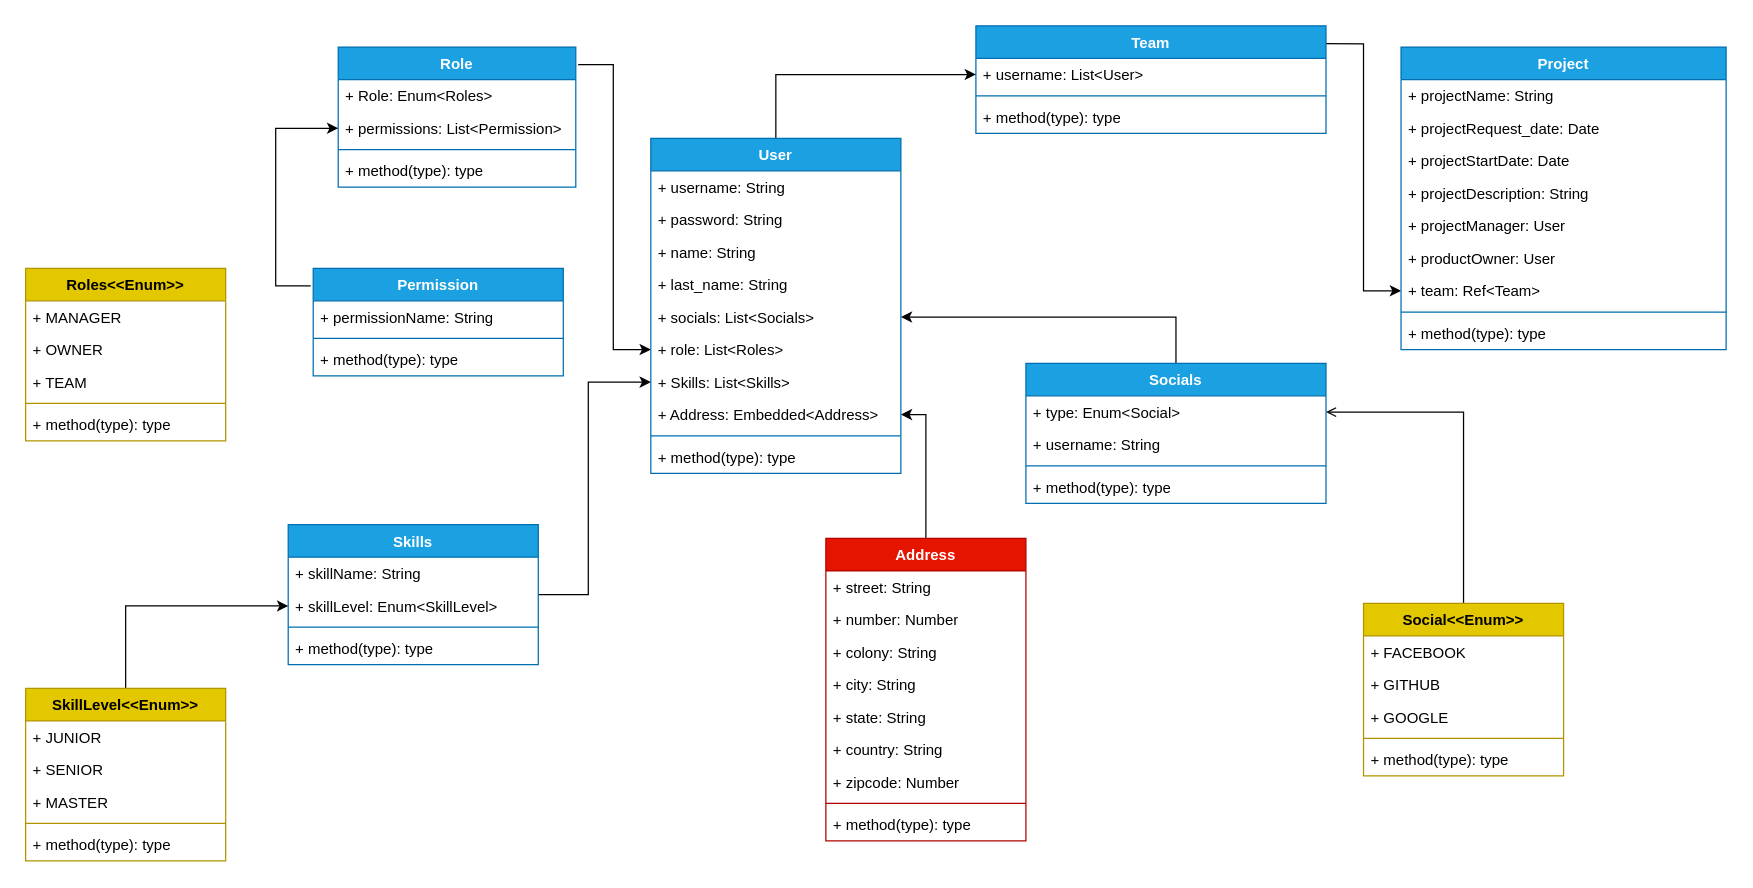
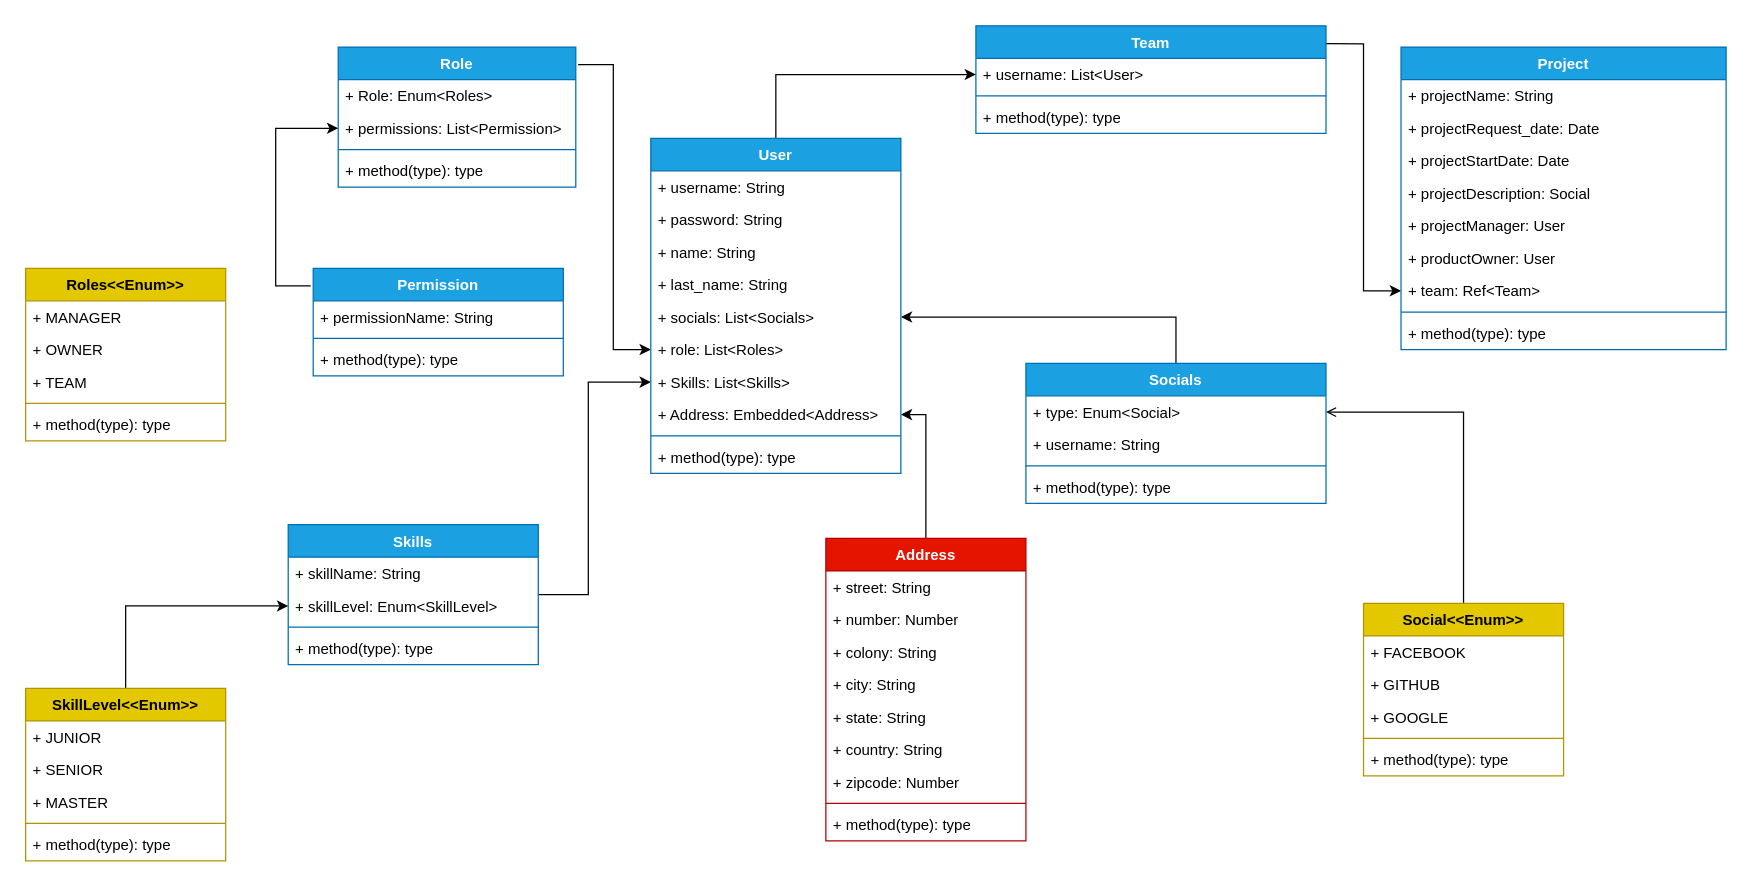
(1514, 195) -> (1512, 195)
